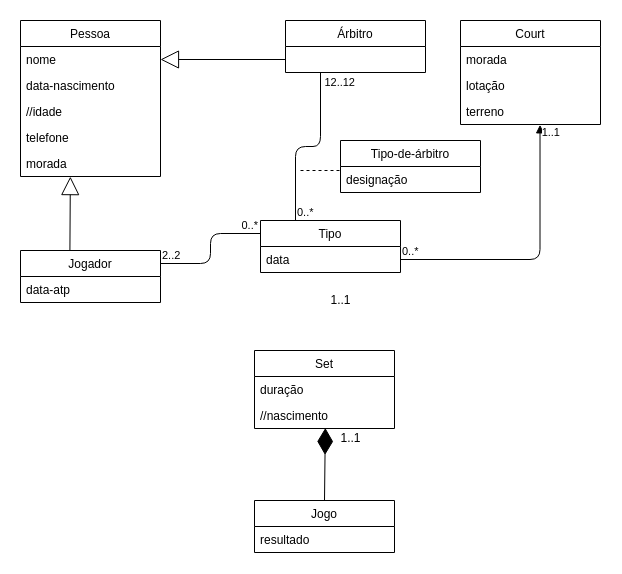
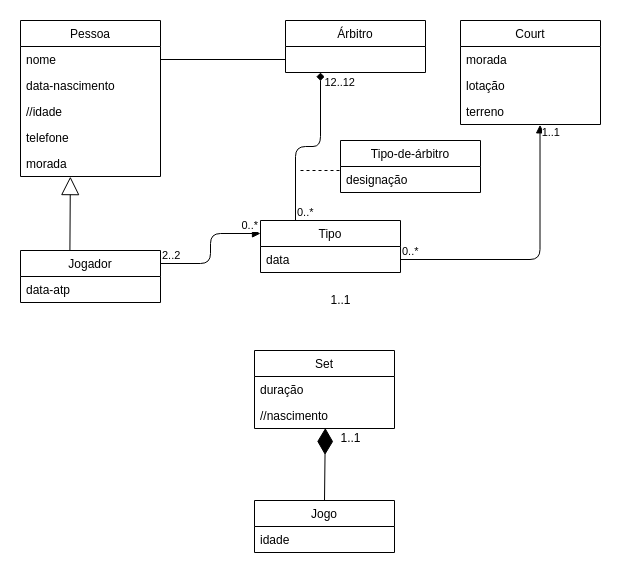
(180, 60) -> (172, 60)
(321, 77) -> (321, 81)
(254, 234) -> (251, 234)
(289, 540) -> (275, 540)
